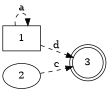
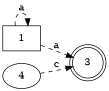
(56, 46) -> (56, 46)
(22, 76) -> (22, 76)
